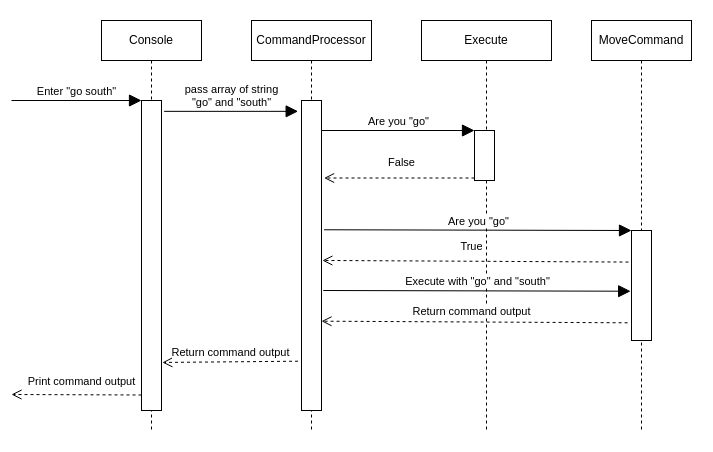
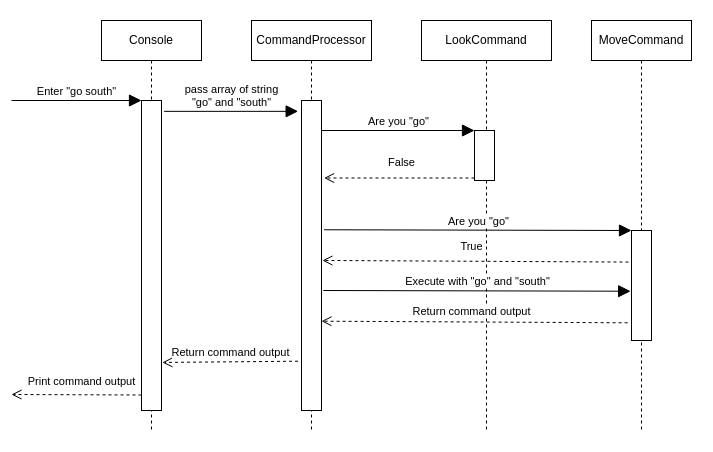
(487, 41) -> (487, 41)
